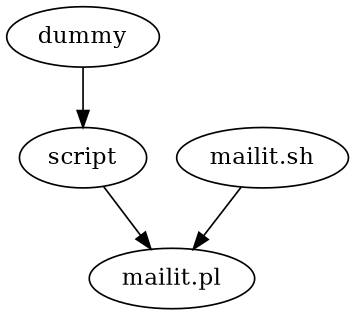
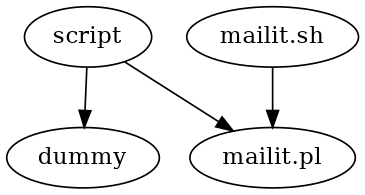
(83, 89) -> (86, 89)
